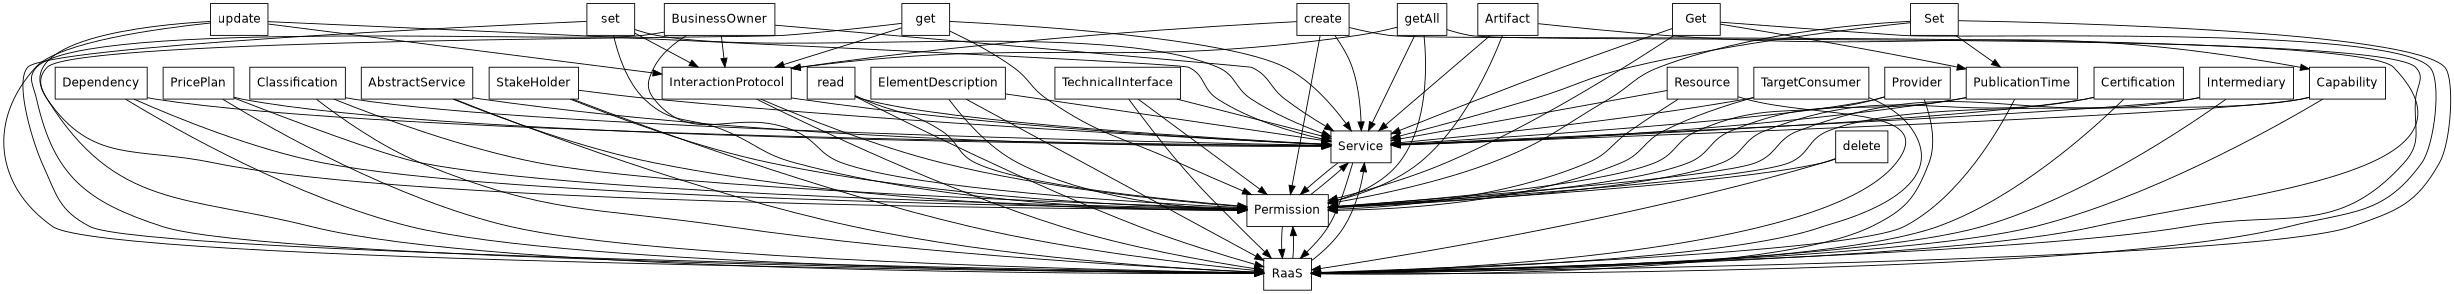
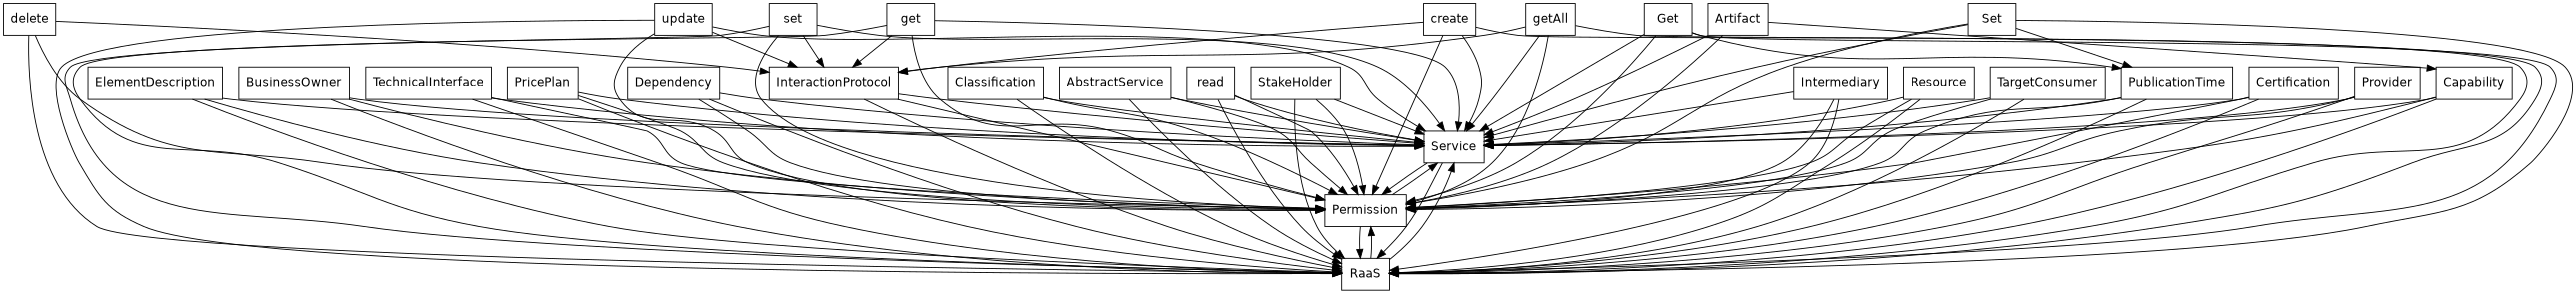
(723, 48) -> (356, 37)
